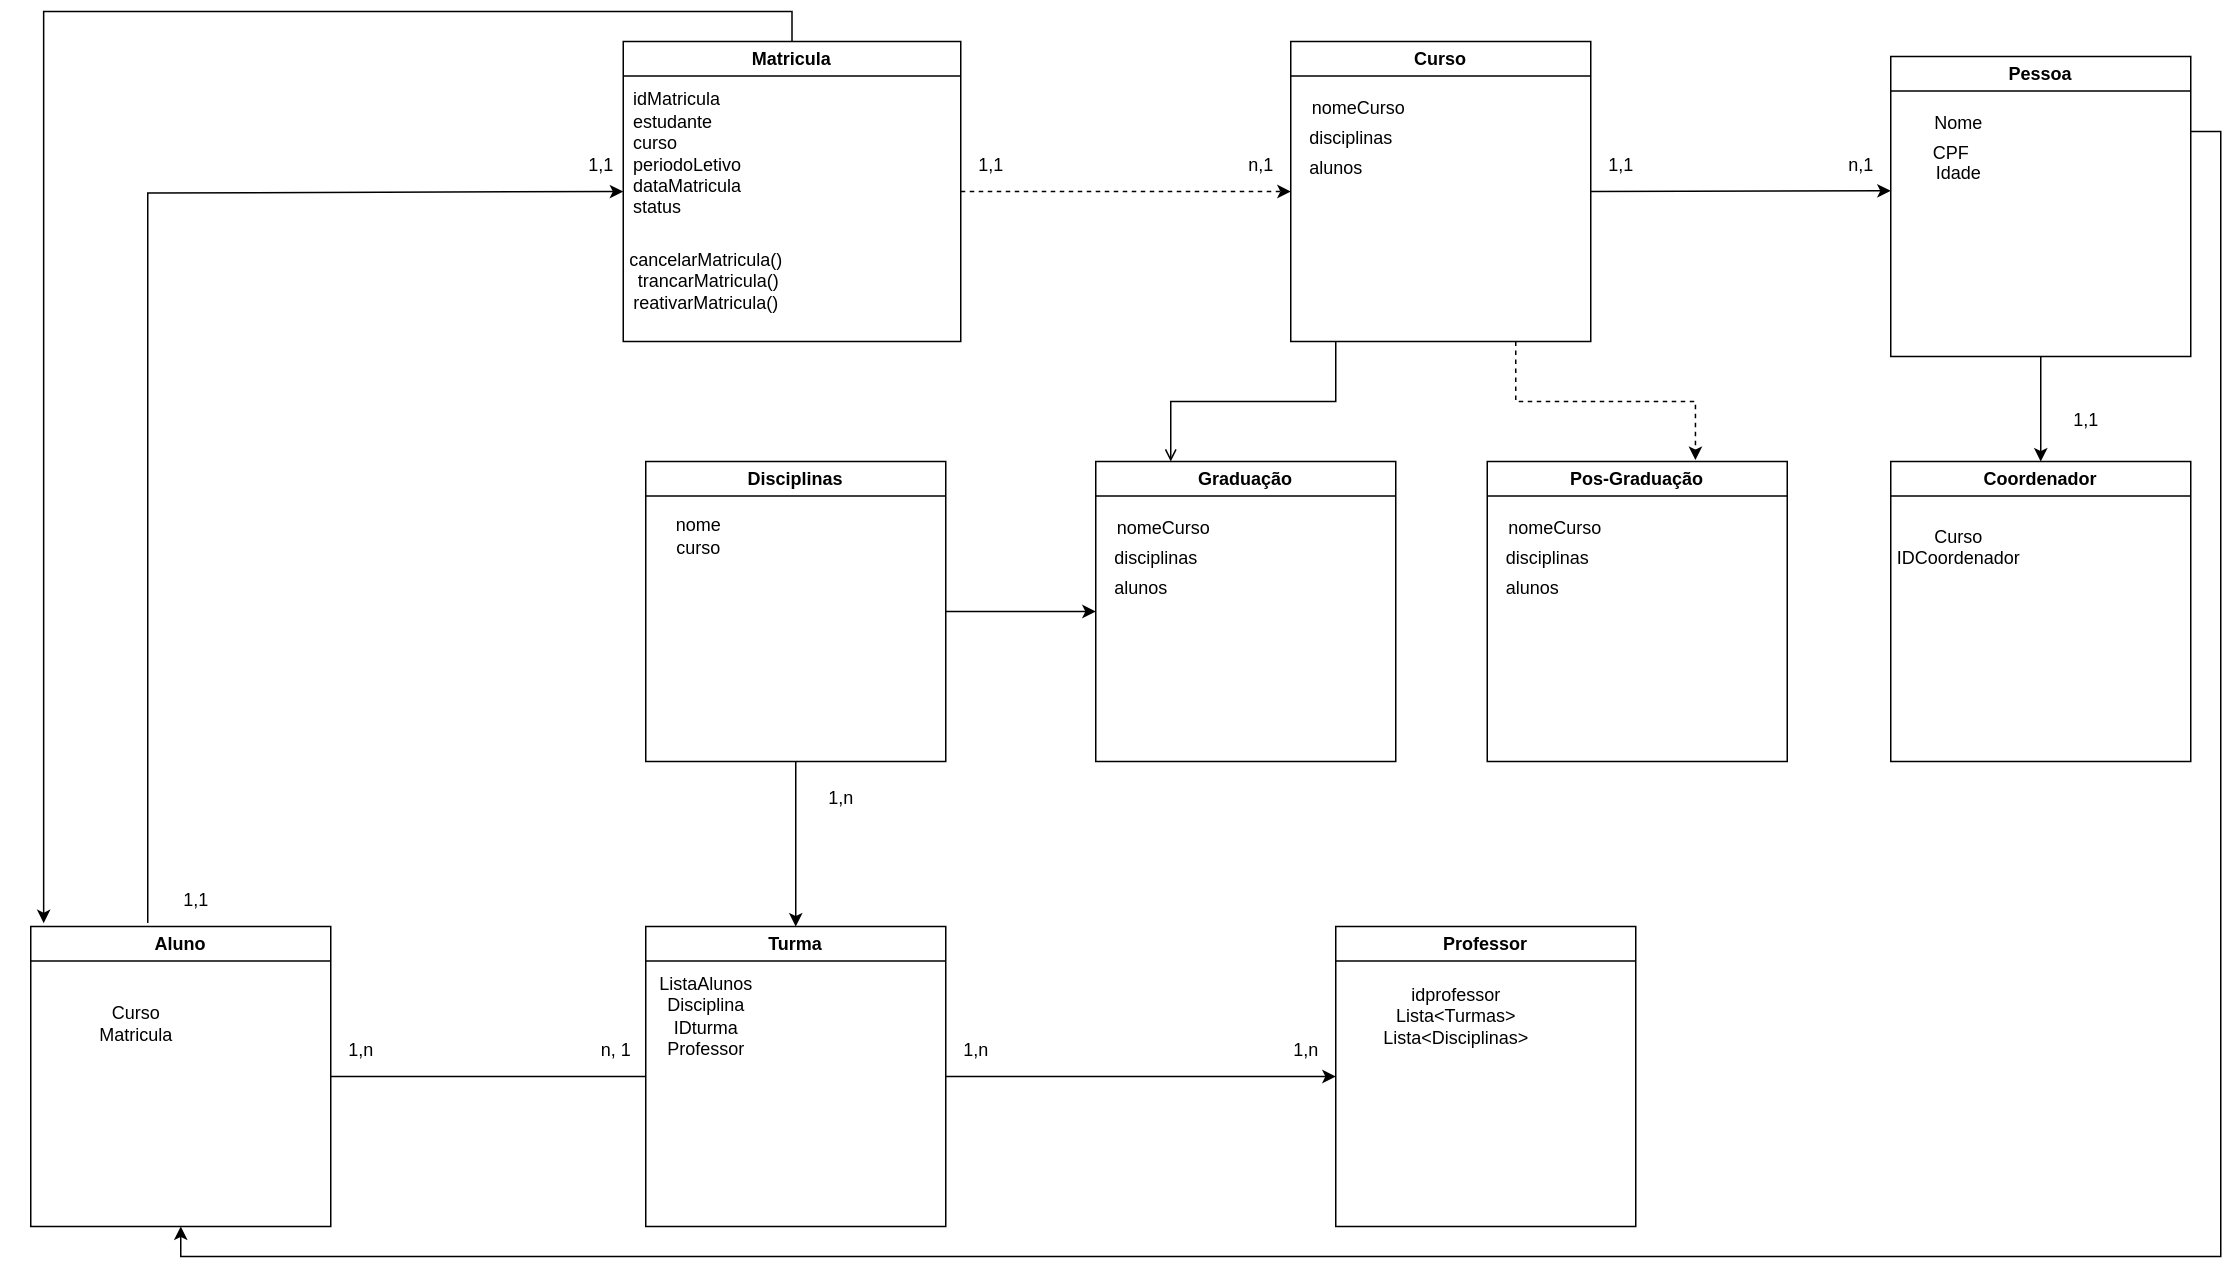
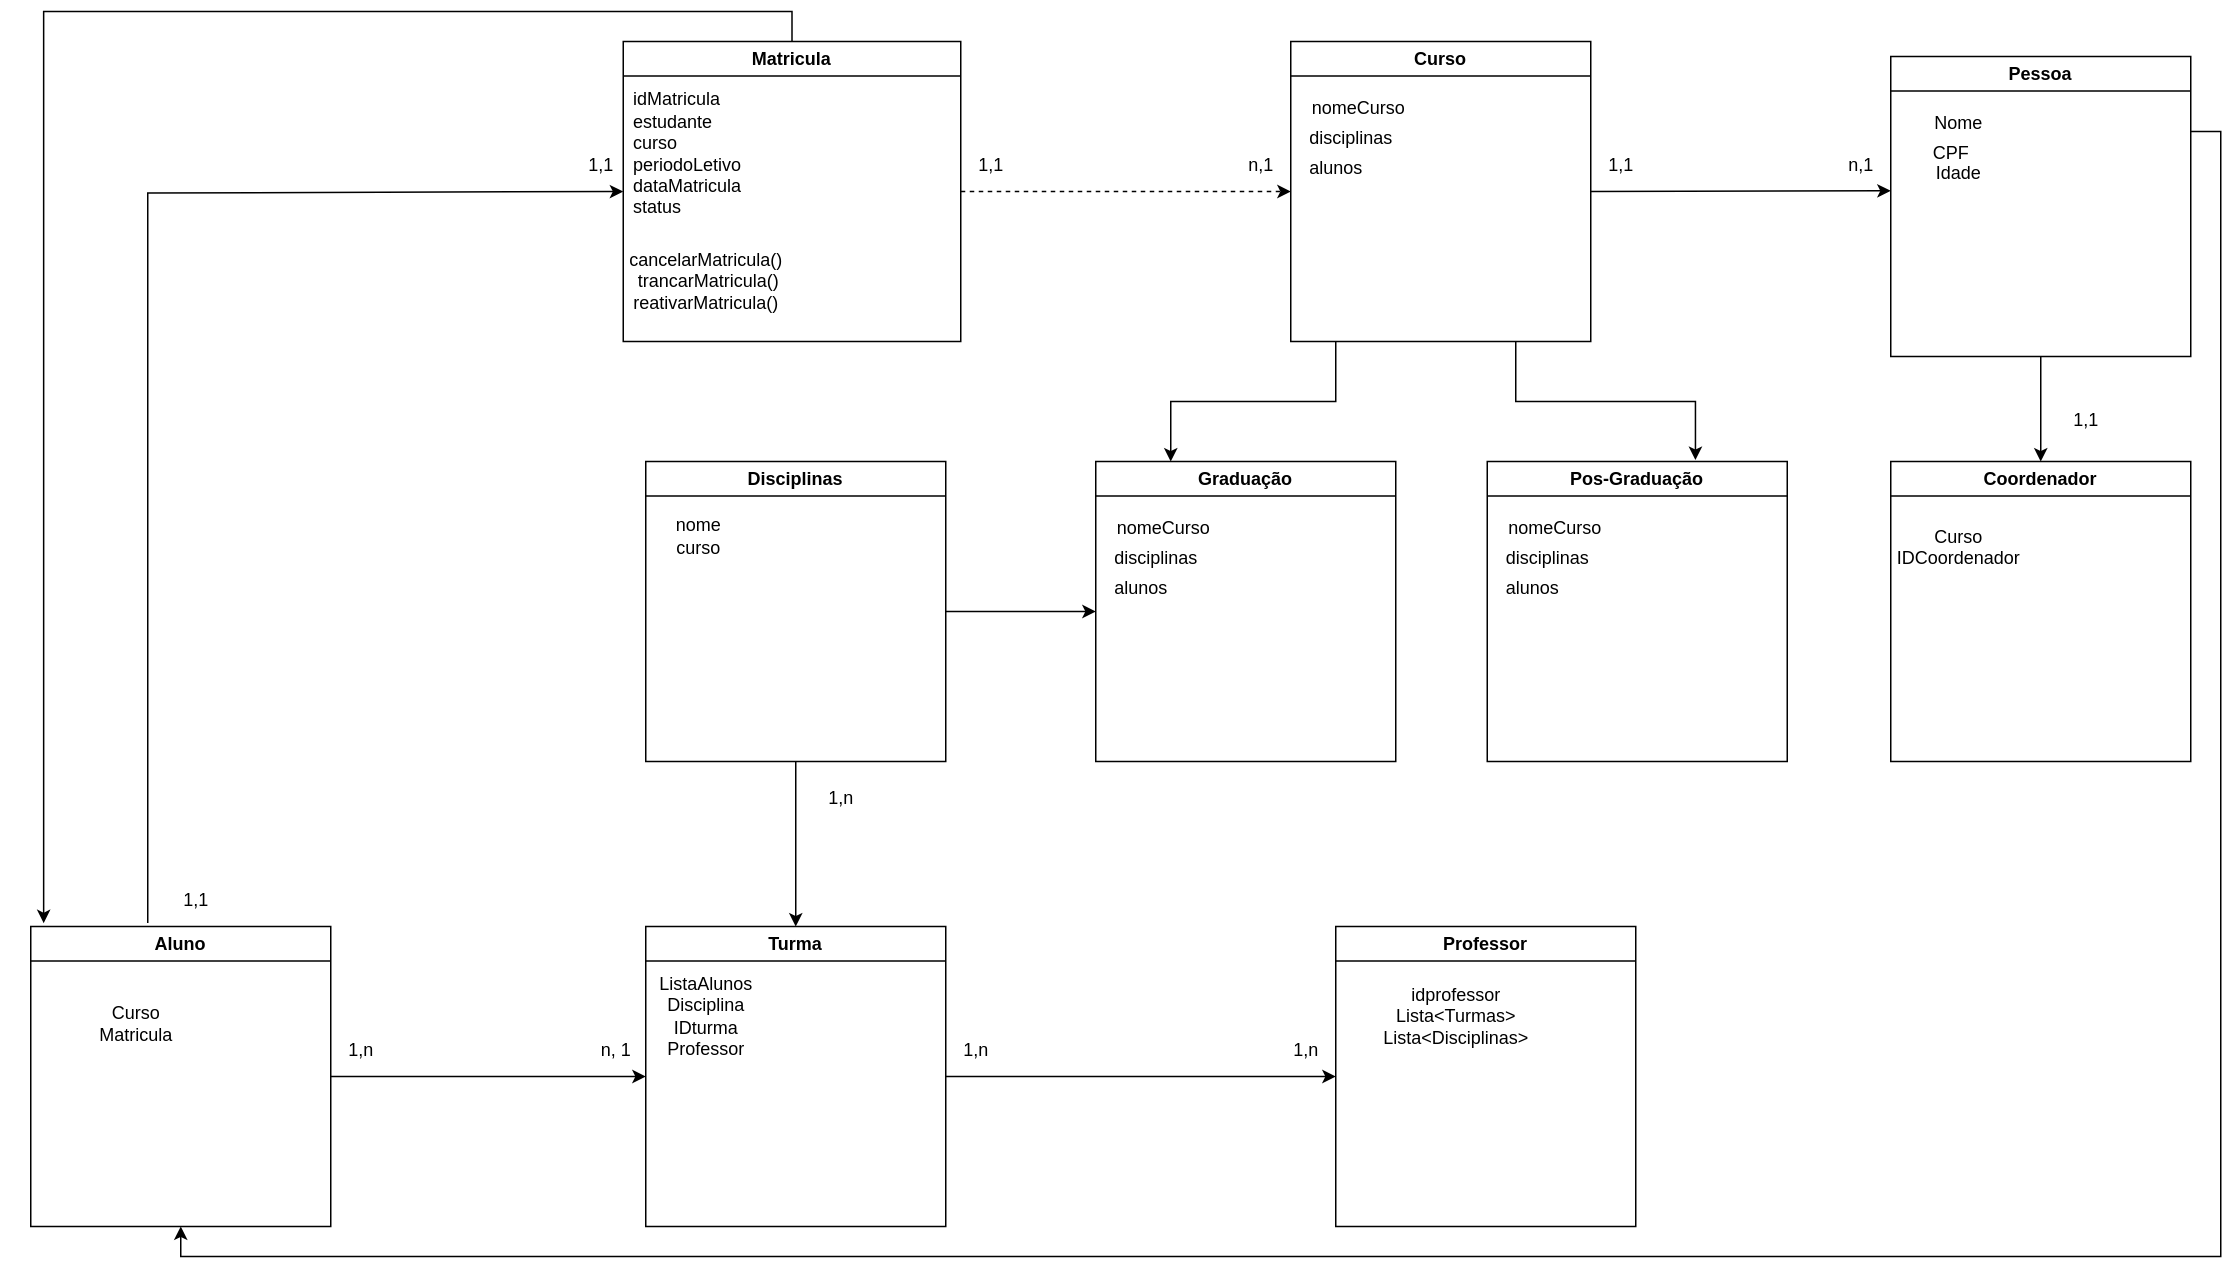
(1601, 401) -> (1601, 401)
(1171, 452) -> (1171, 450)
(637, 1076) -> (634, 1076)
